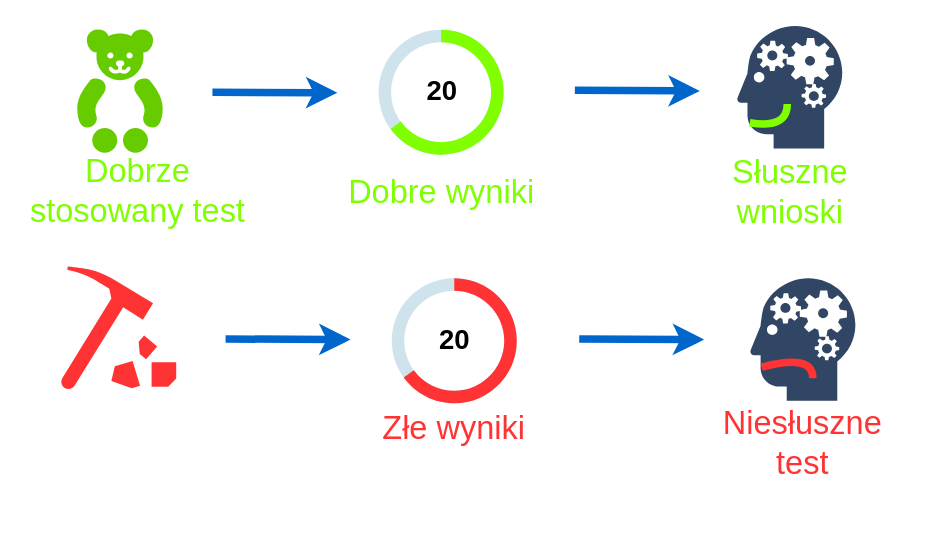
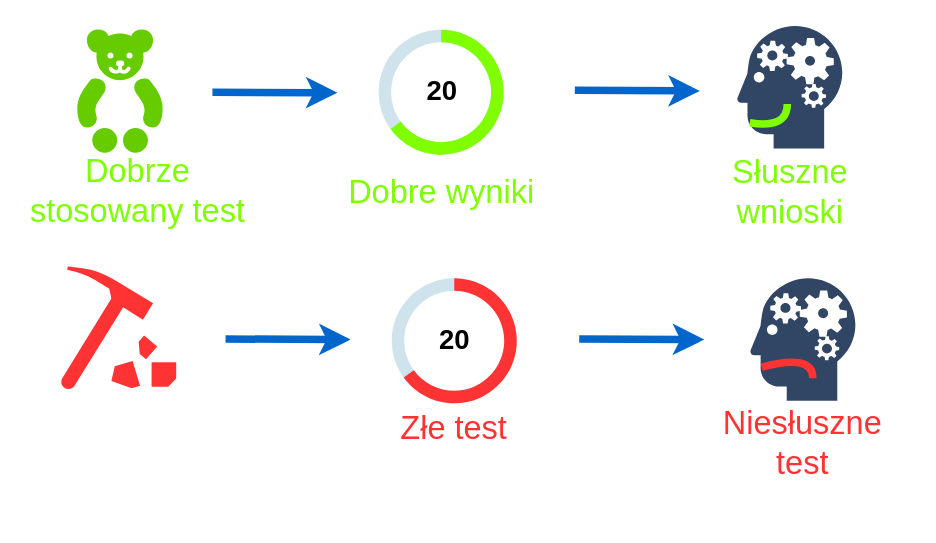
(454, 428) -> (454, 428)
